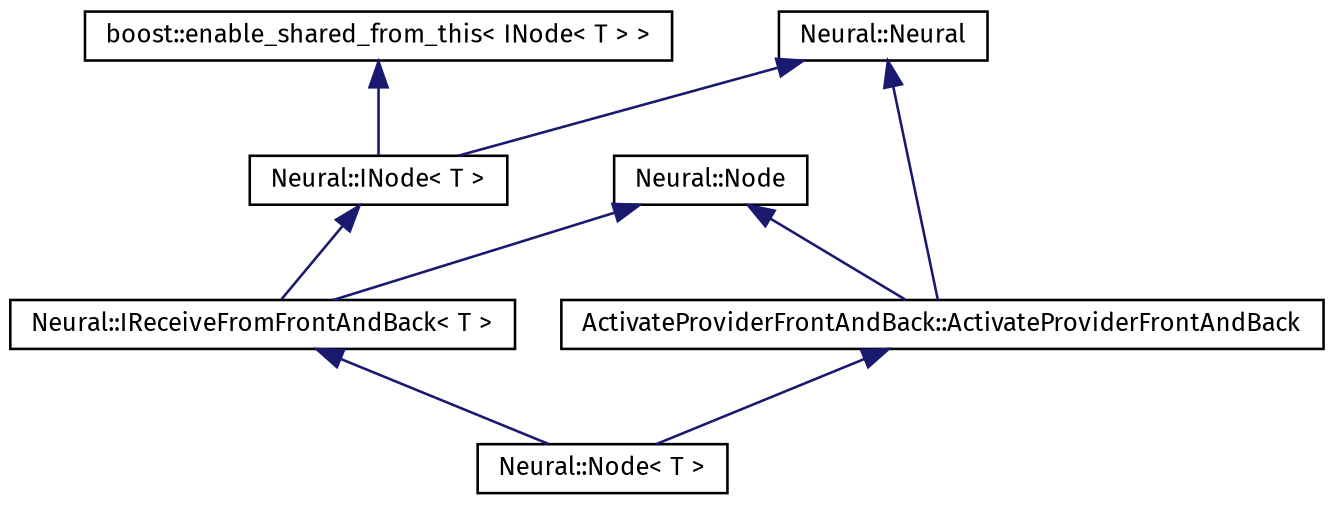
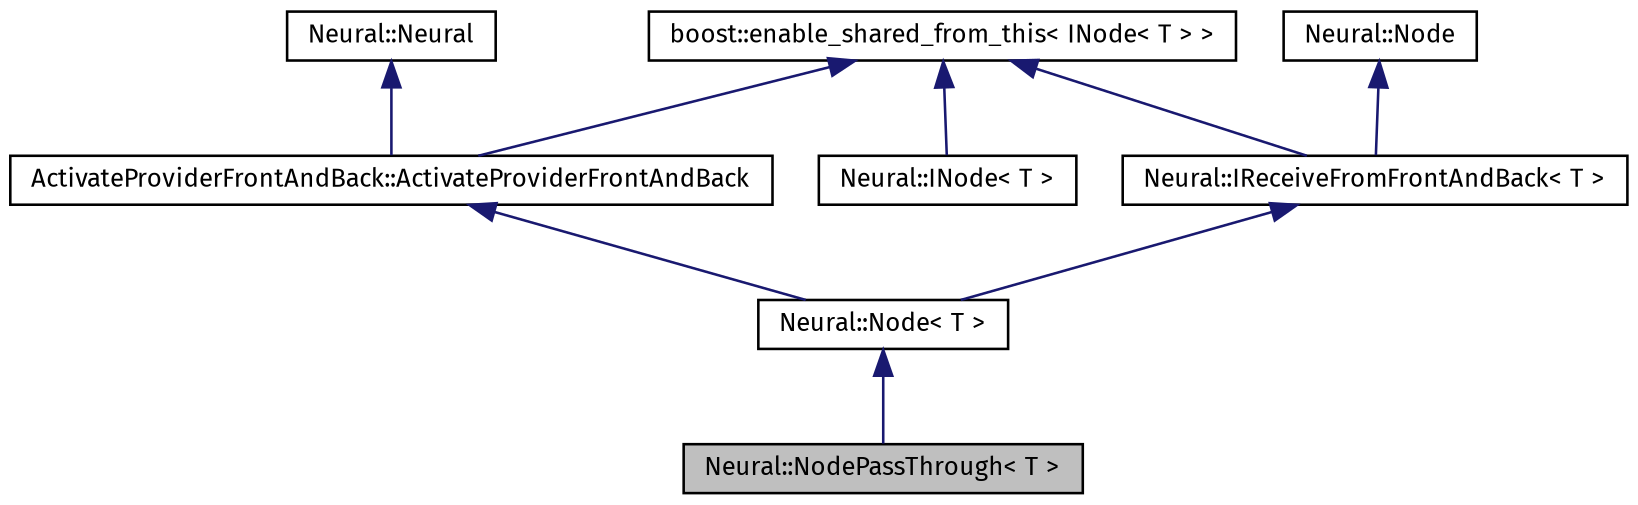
(618, 112) -> none
(838, 259) -> (654, 111)
(312, 263) -> (1171, 112)
none -> (883, 469)
